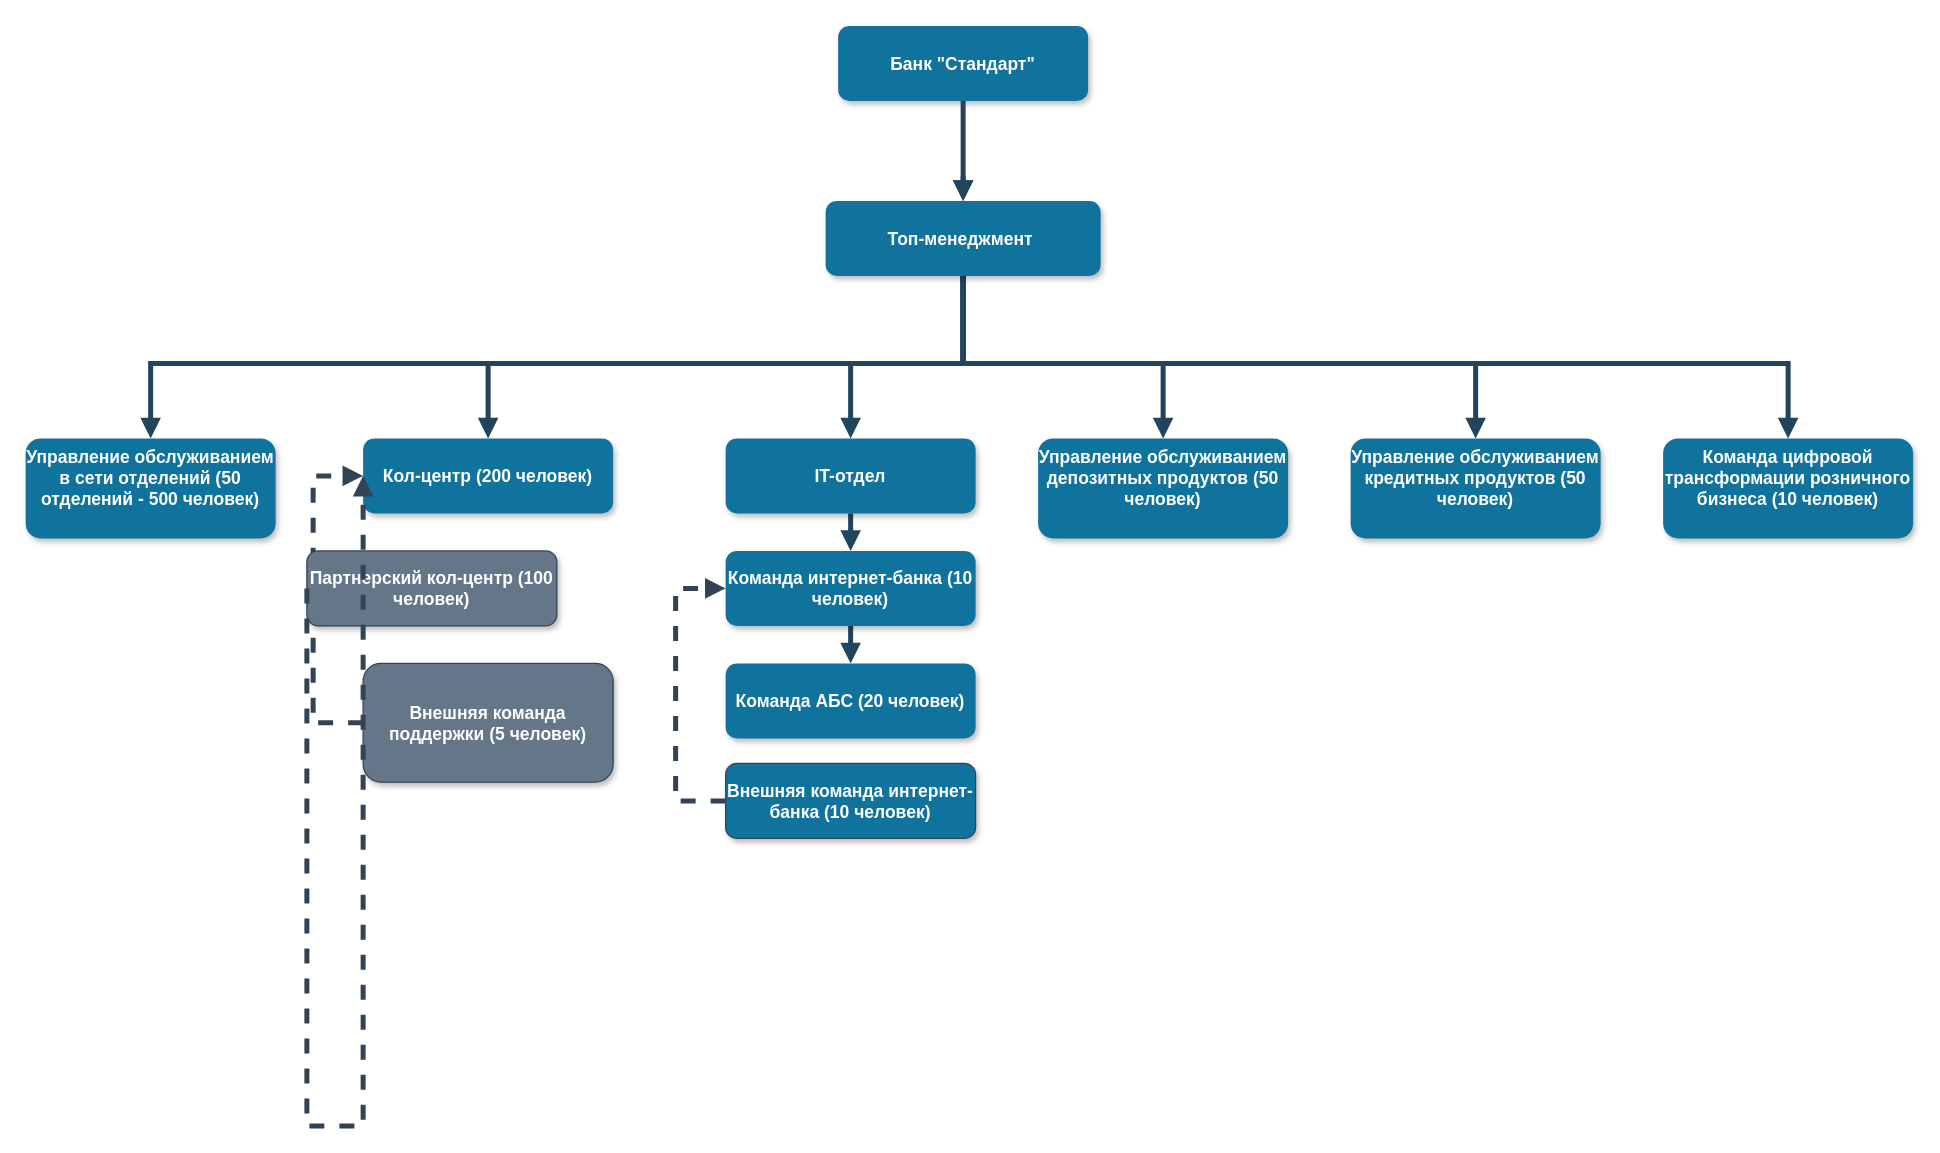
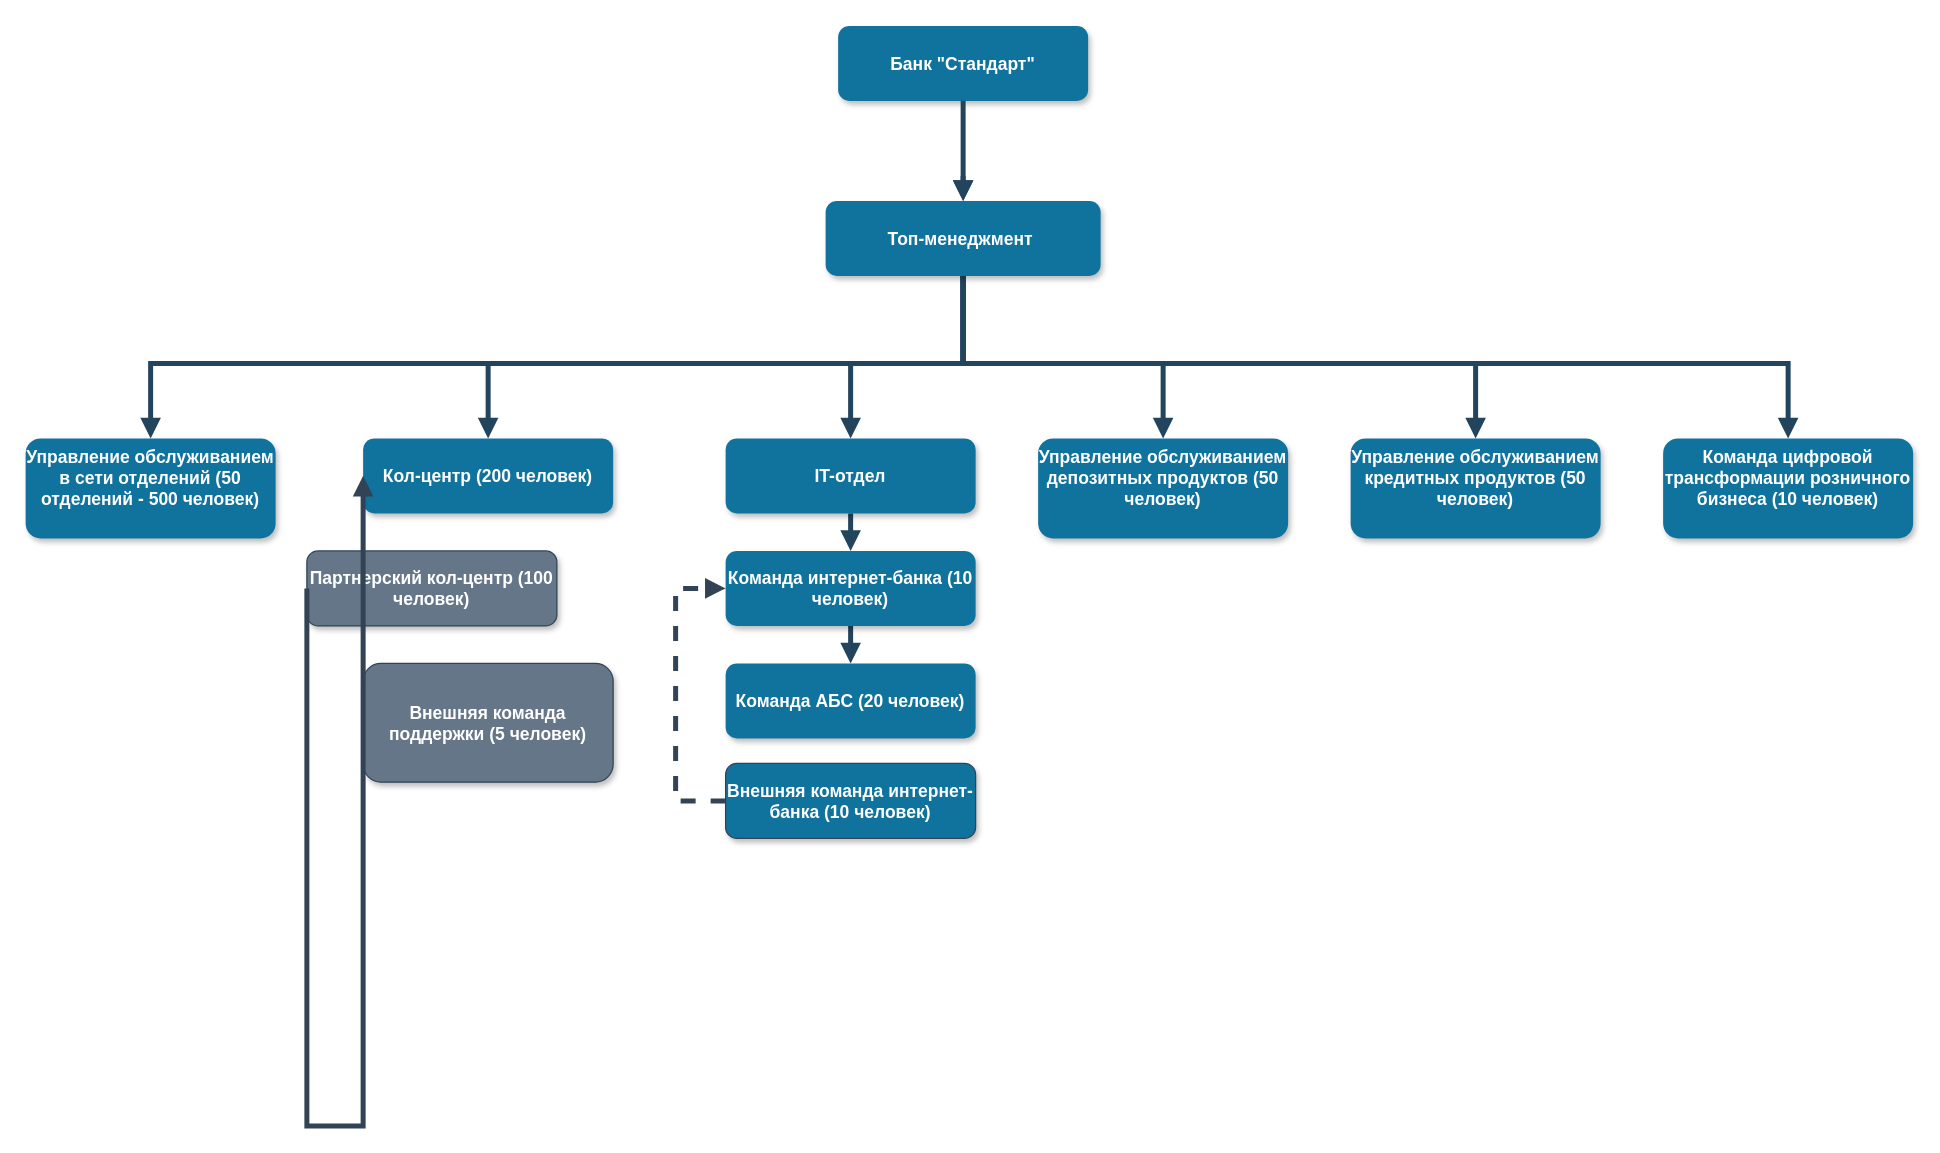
(325, 723) -> none
(361, 1126) -> (361, 1126)
